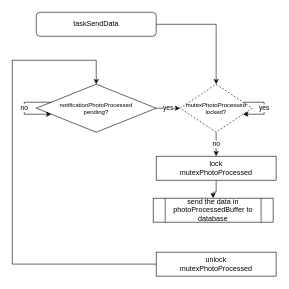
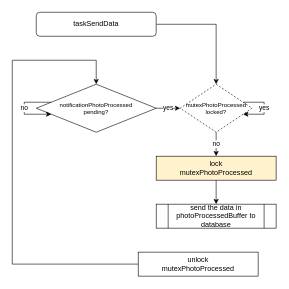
(216, 168) -> (216, 168)
(213, 210) -> (216, 216)
(216, 264) -> (198, 264)
